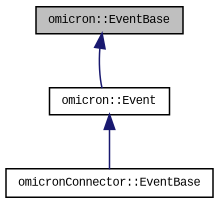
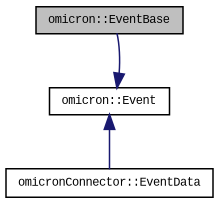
(100, 68) -> (119, 53)
(110, 183) -> (110, 183)
